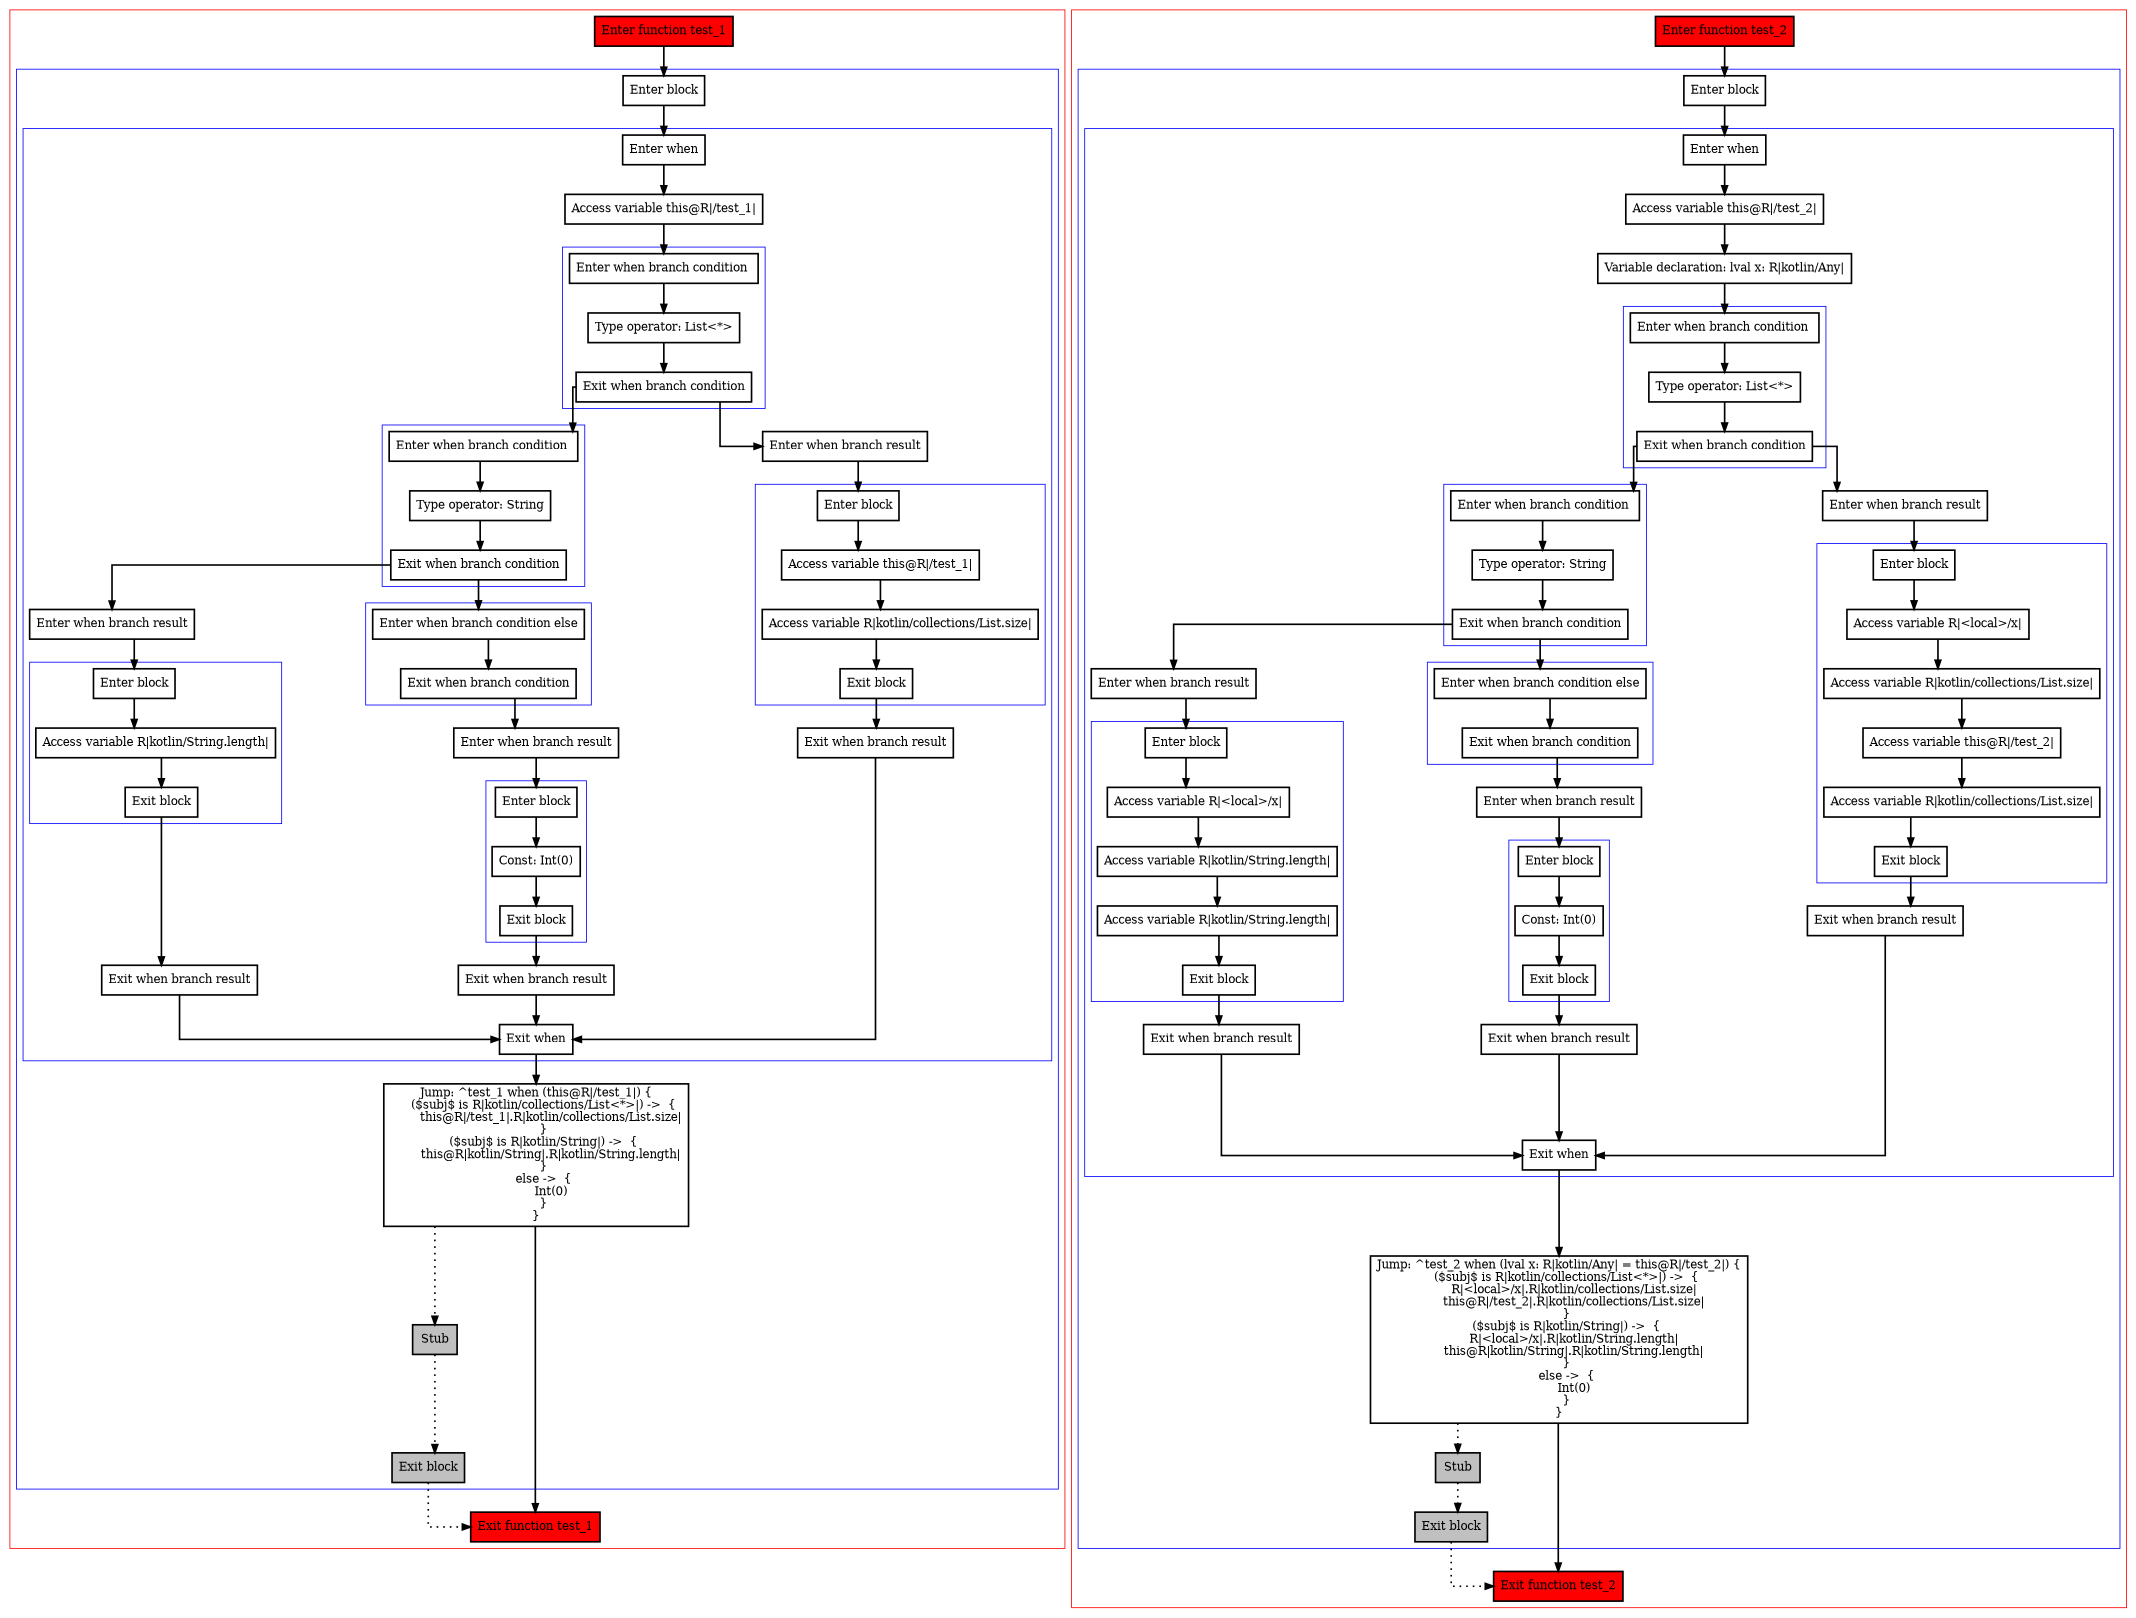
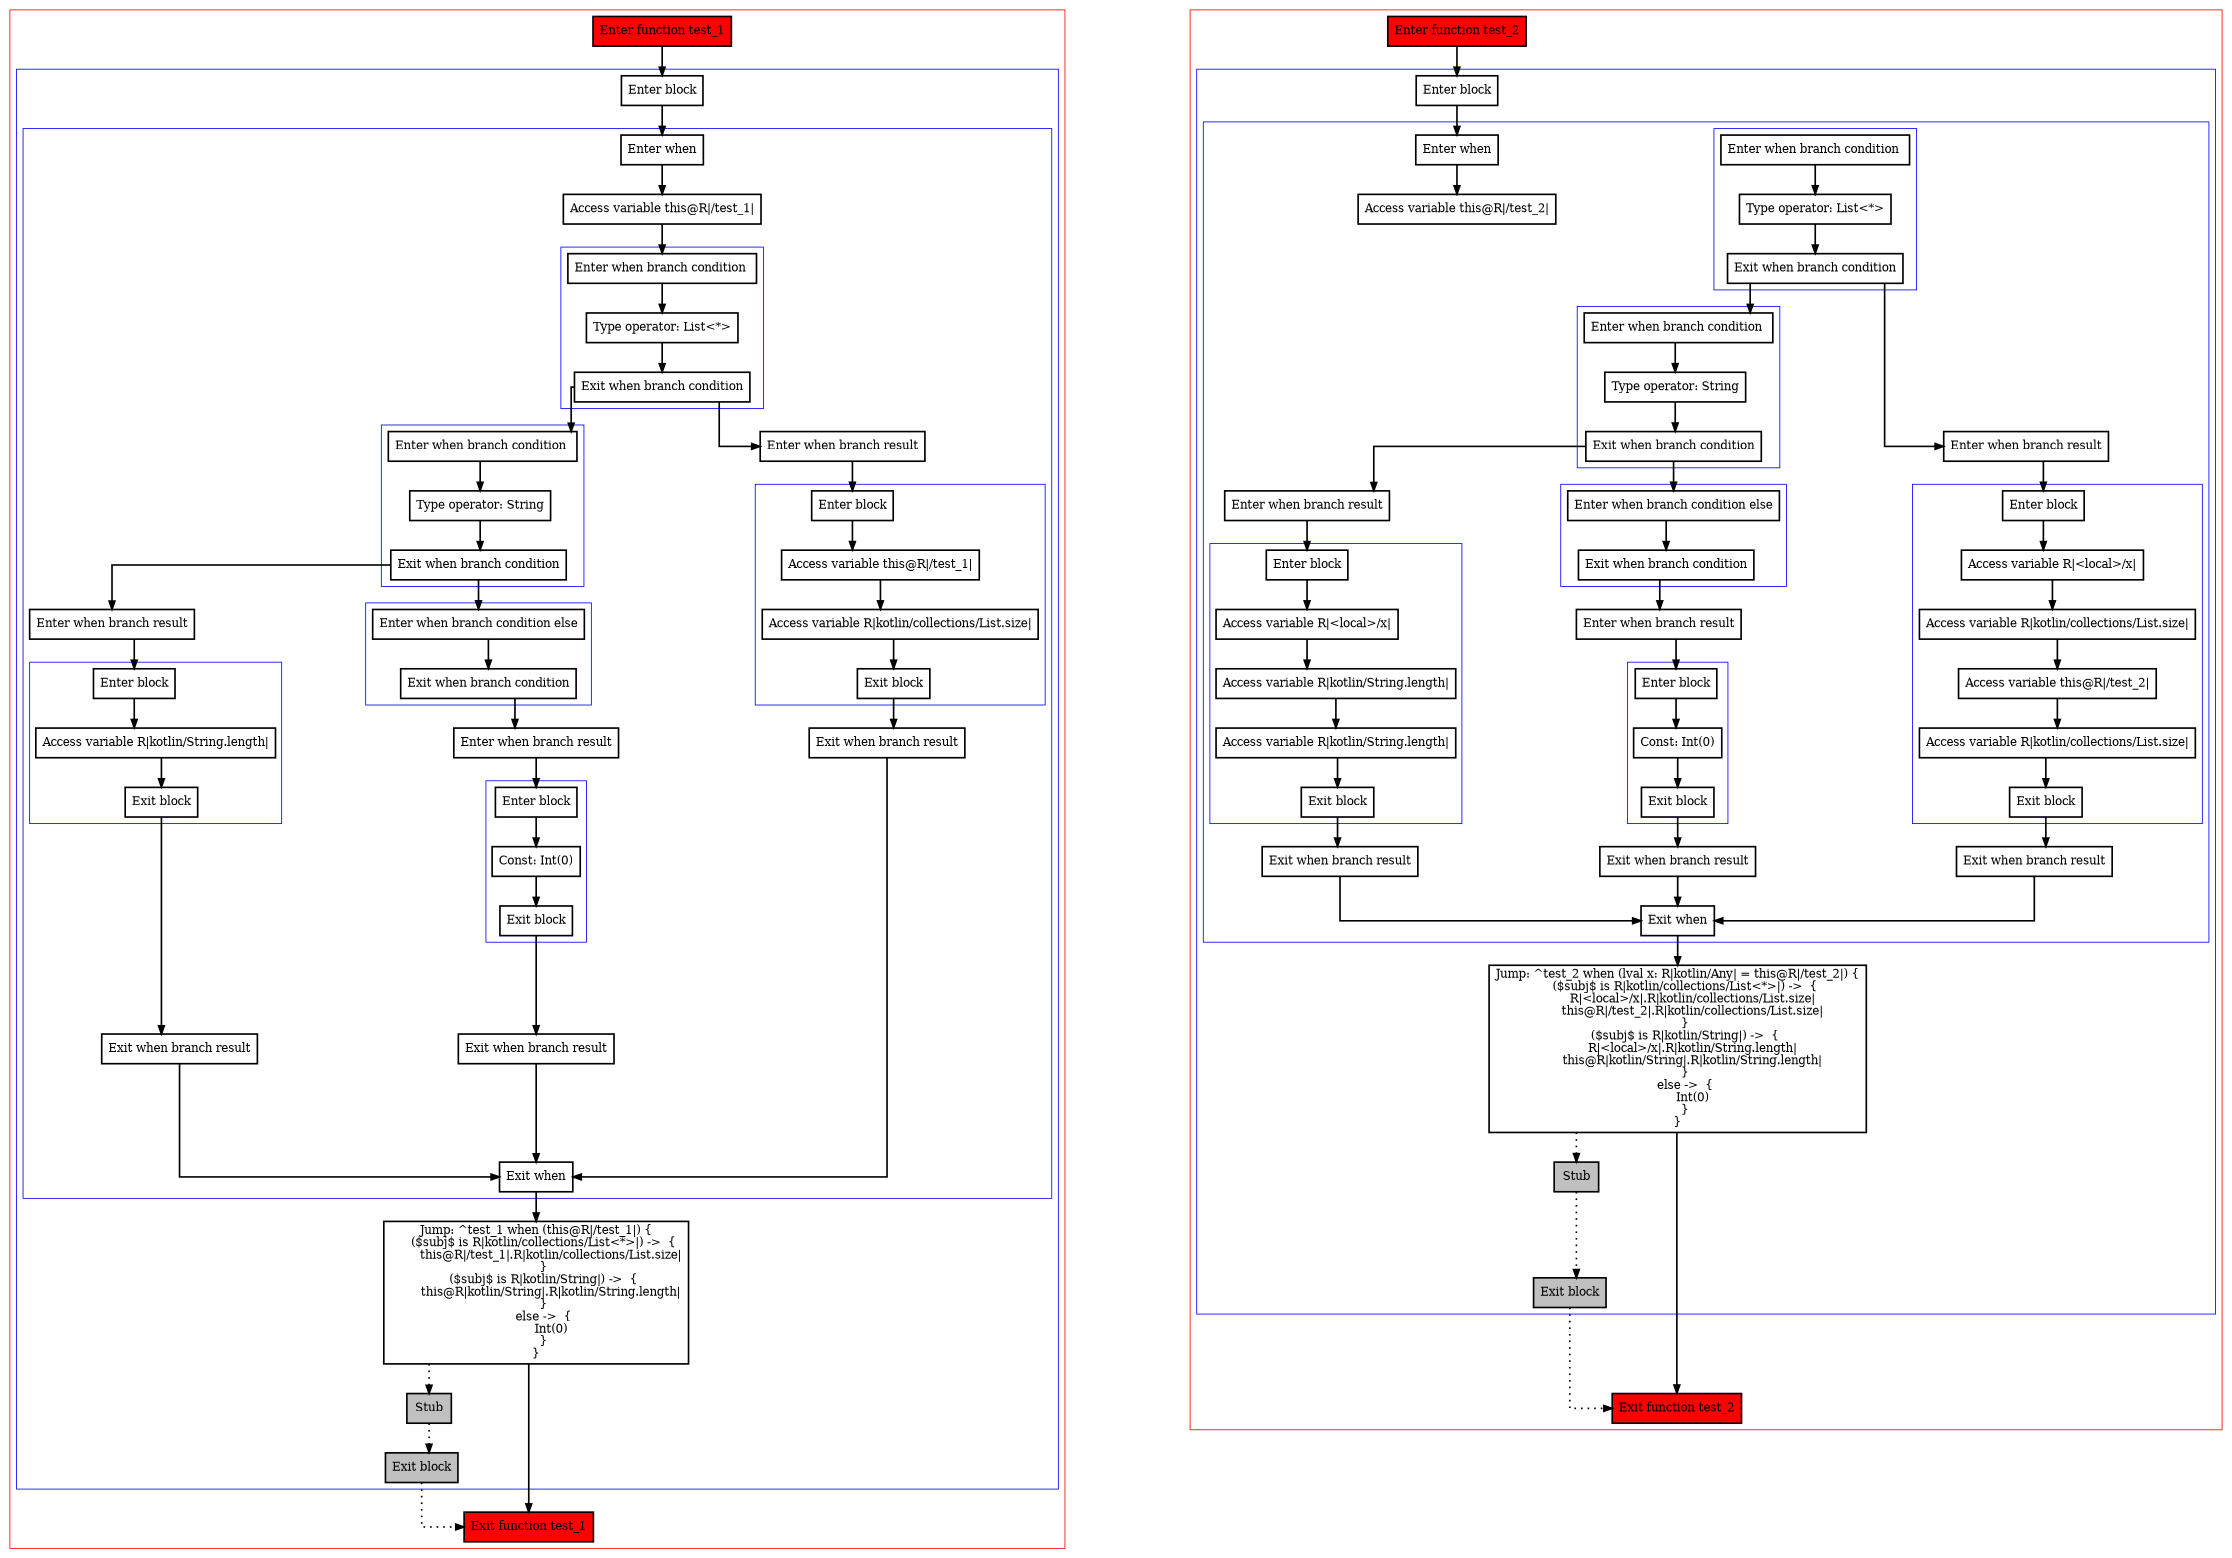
(1725, 268) -> none
